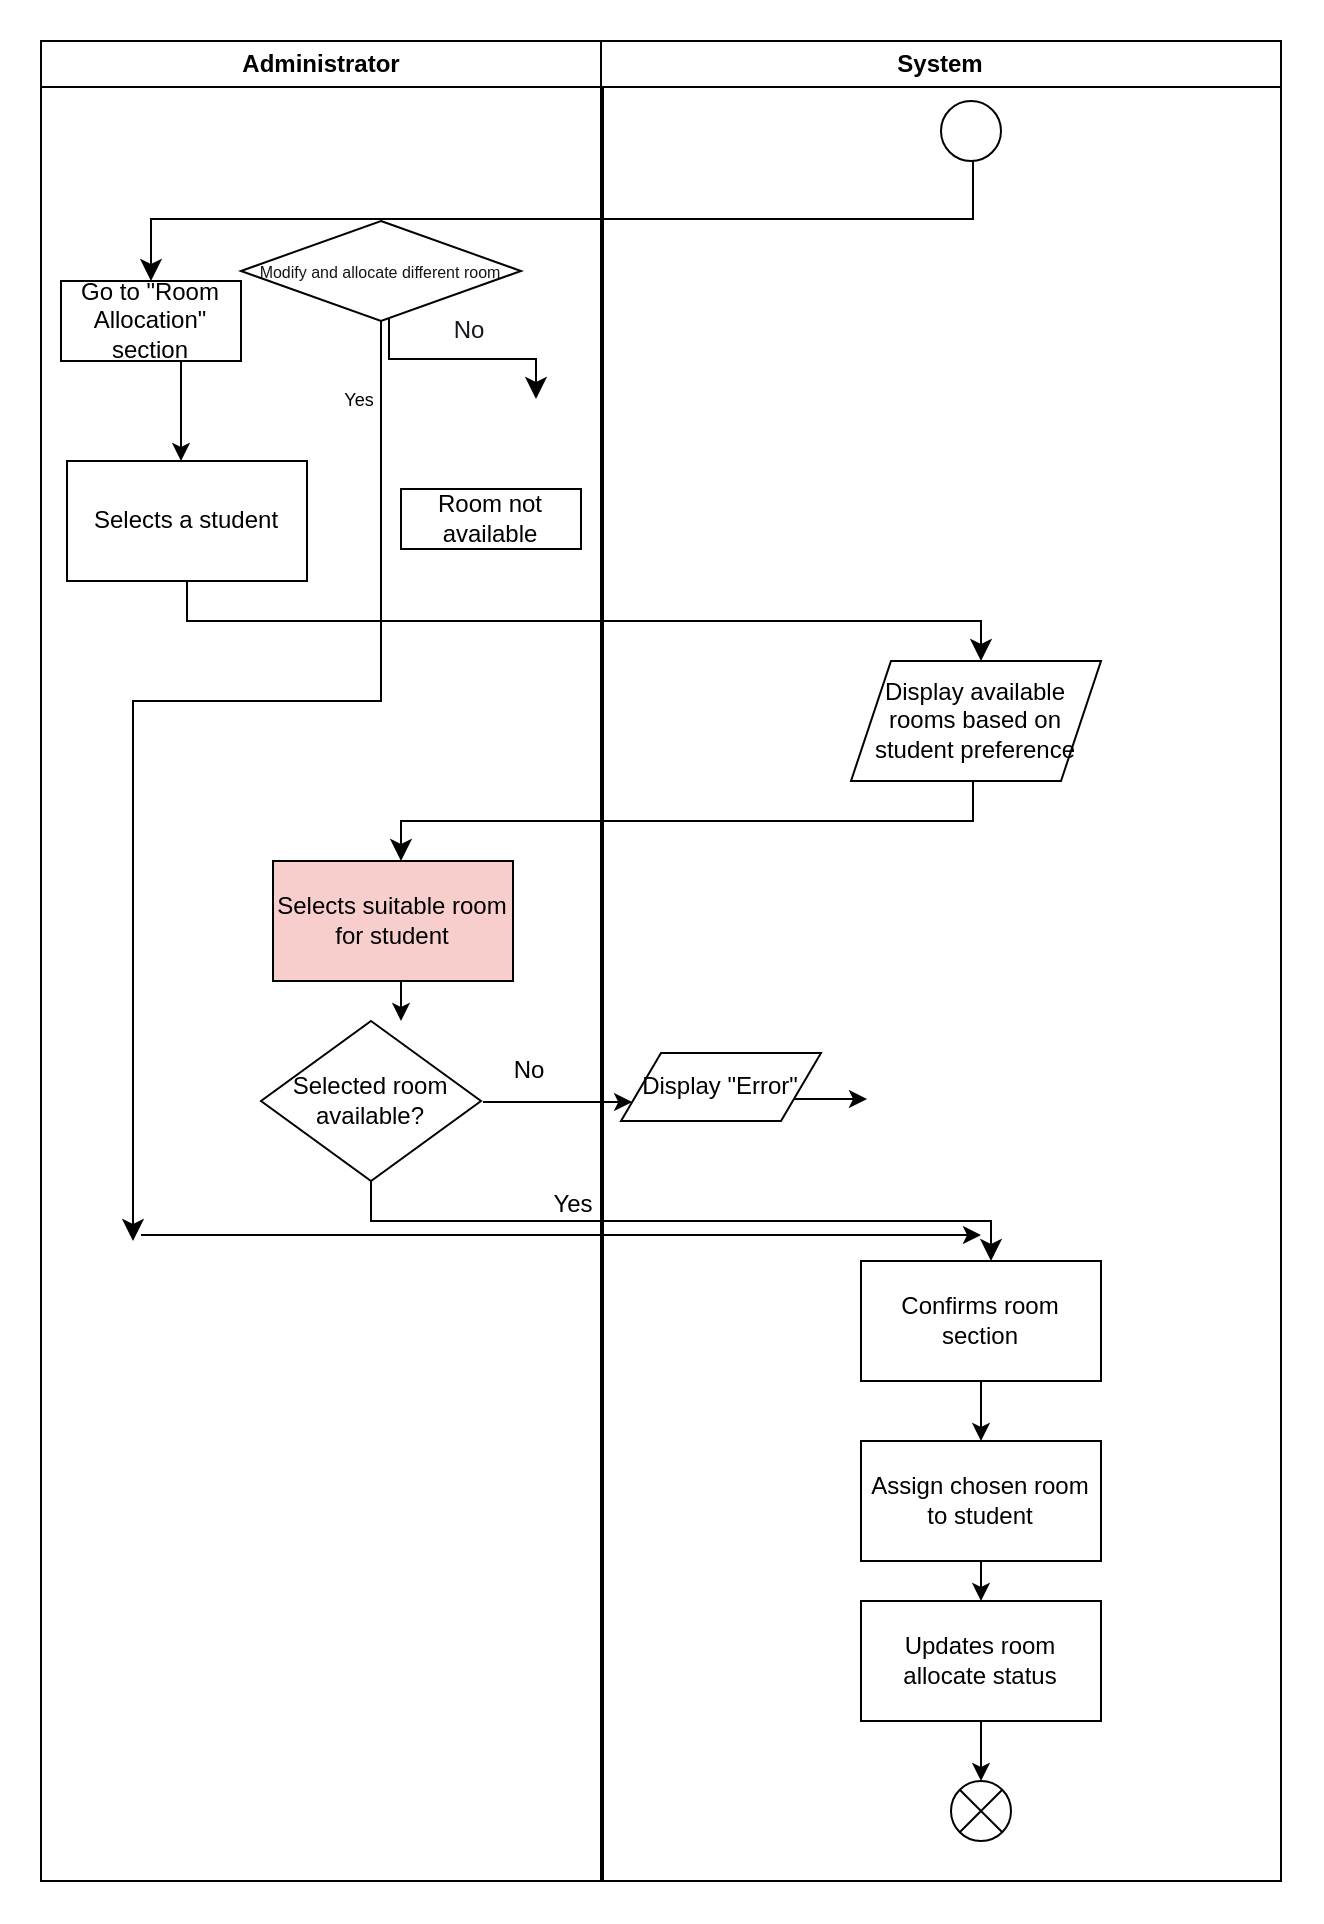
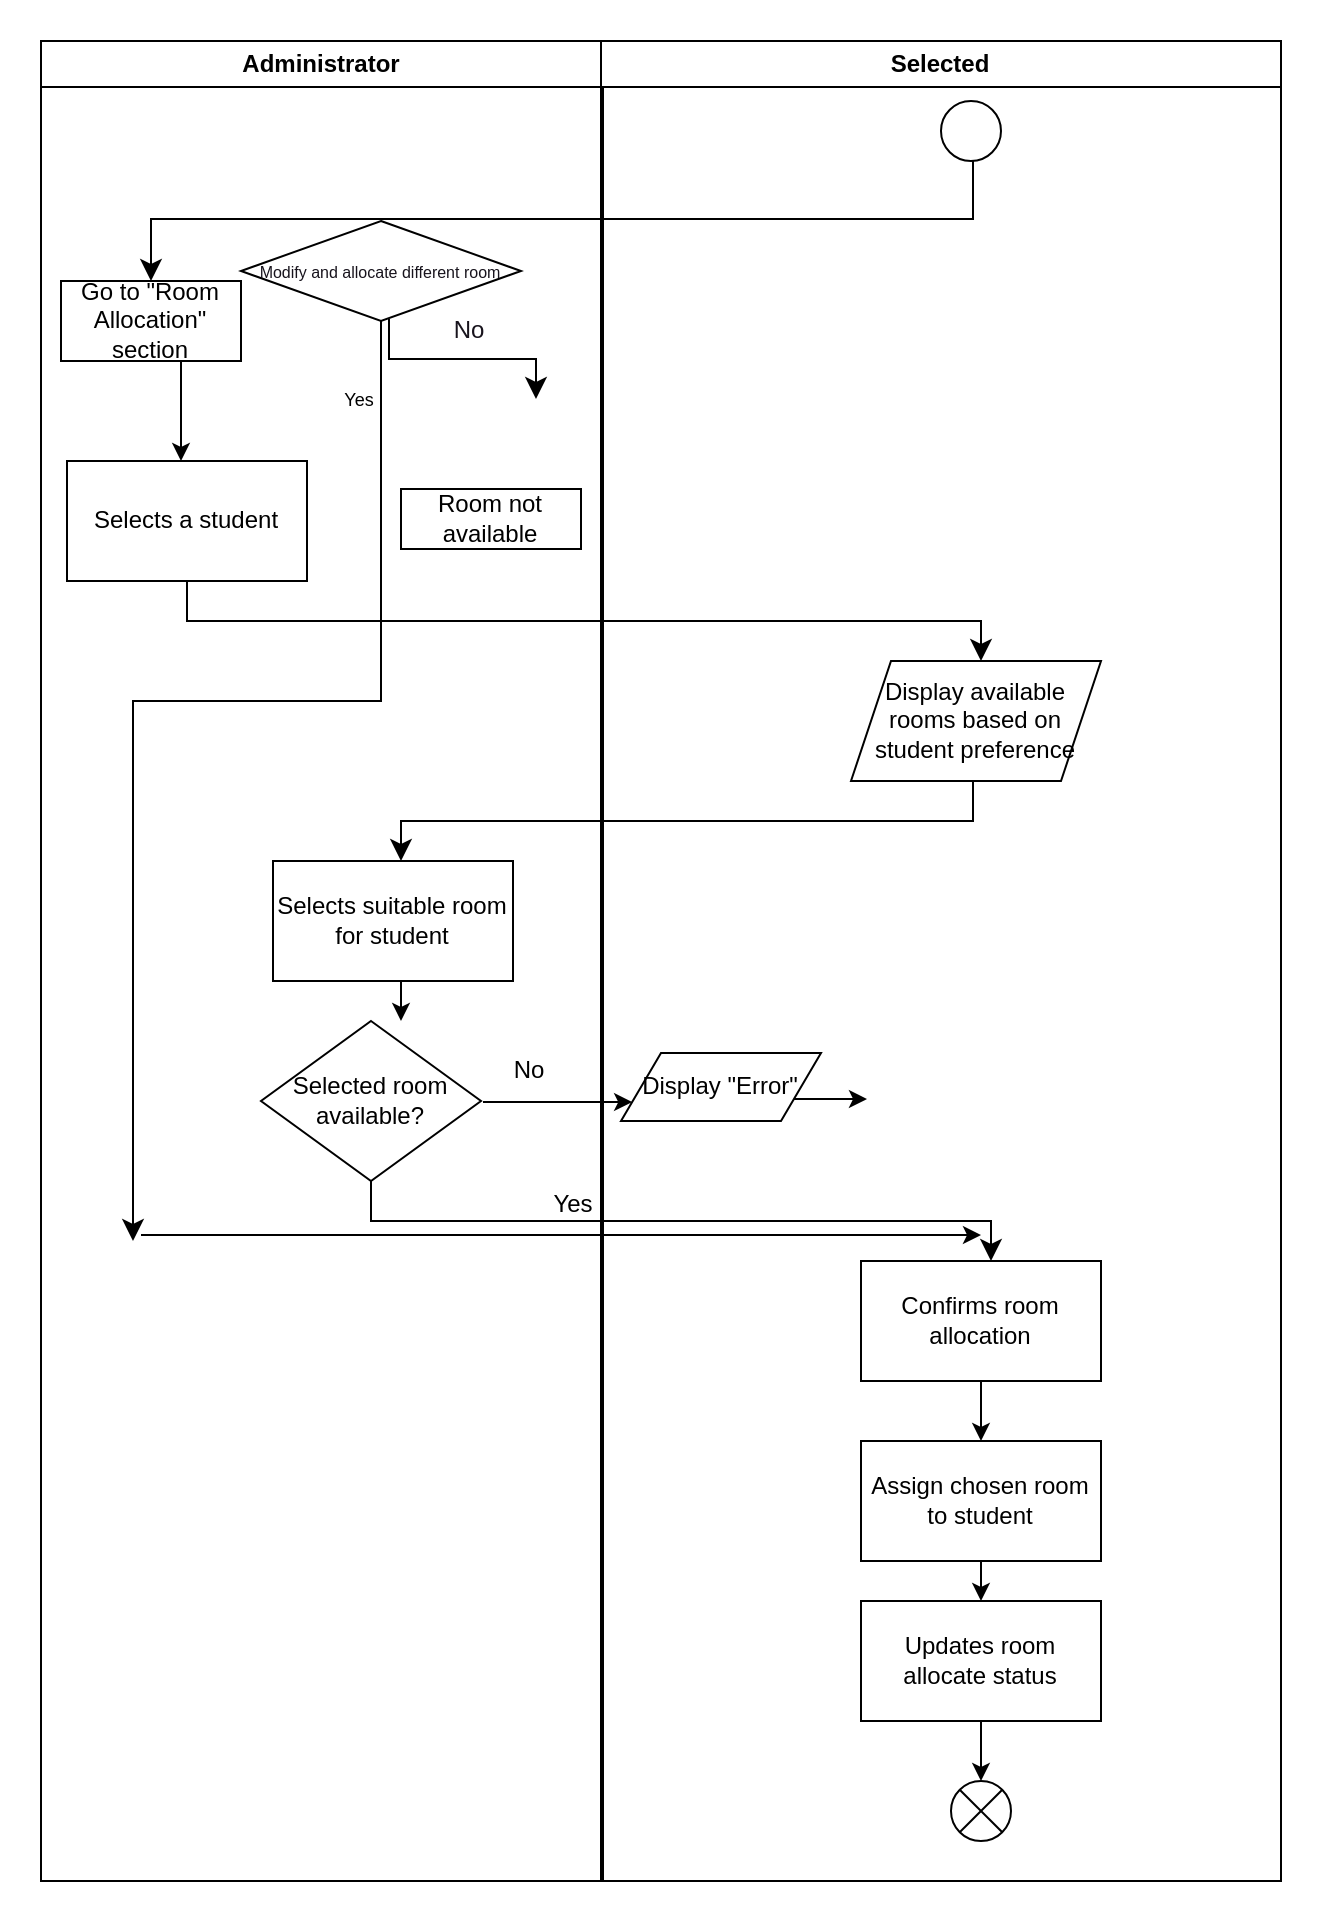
(941, 65) -> (941, 65)
(393, 921) -> (393, 921)
(981, 1321) -> (981, 1321)
